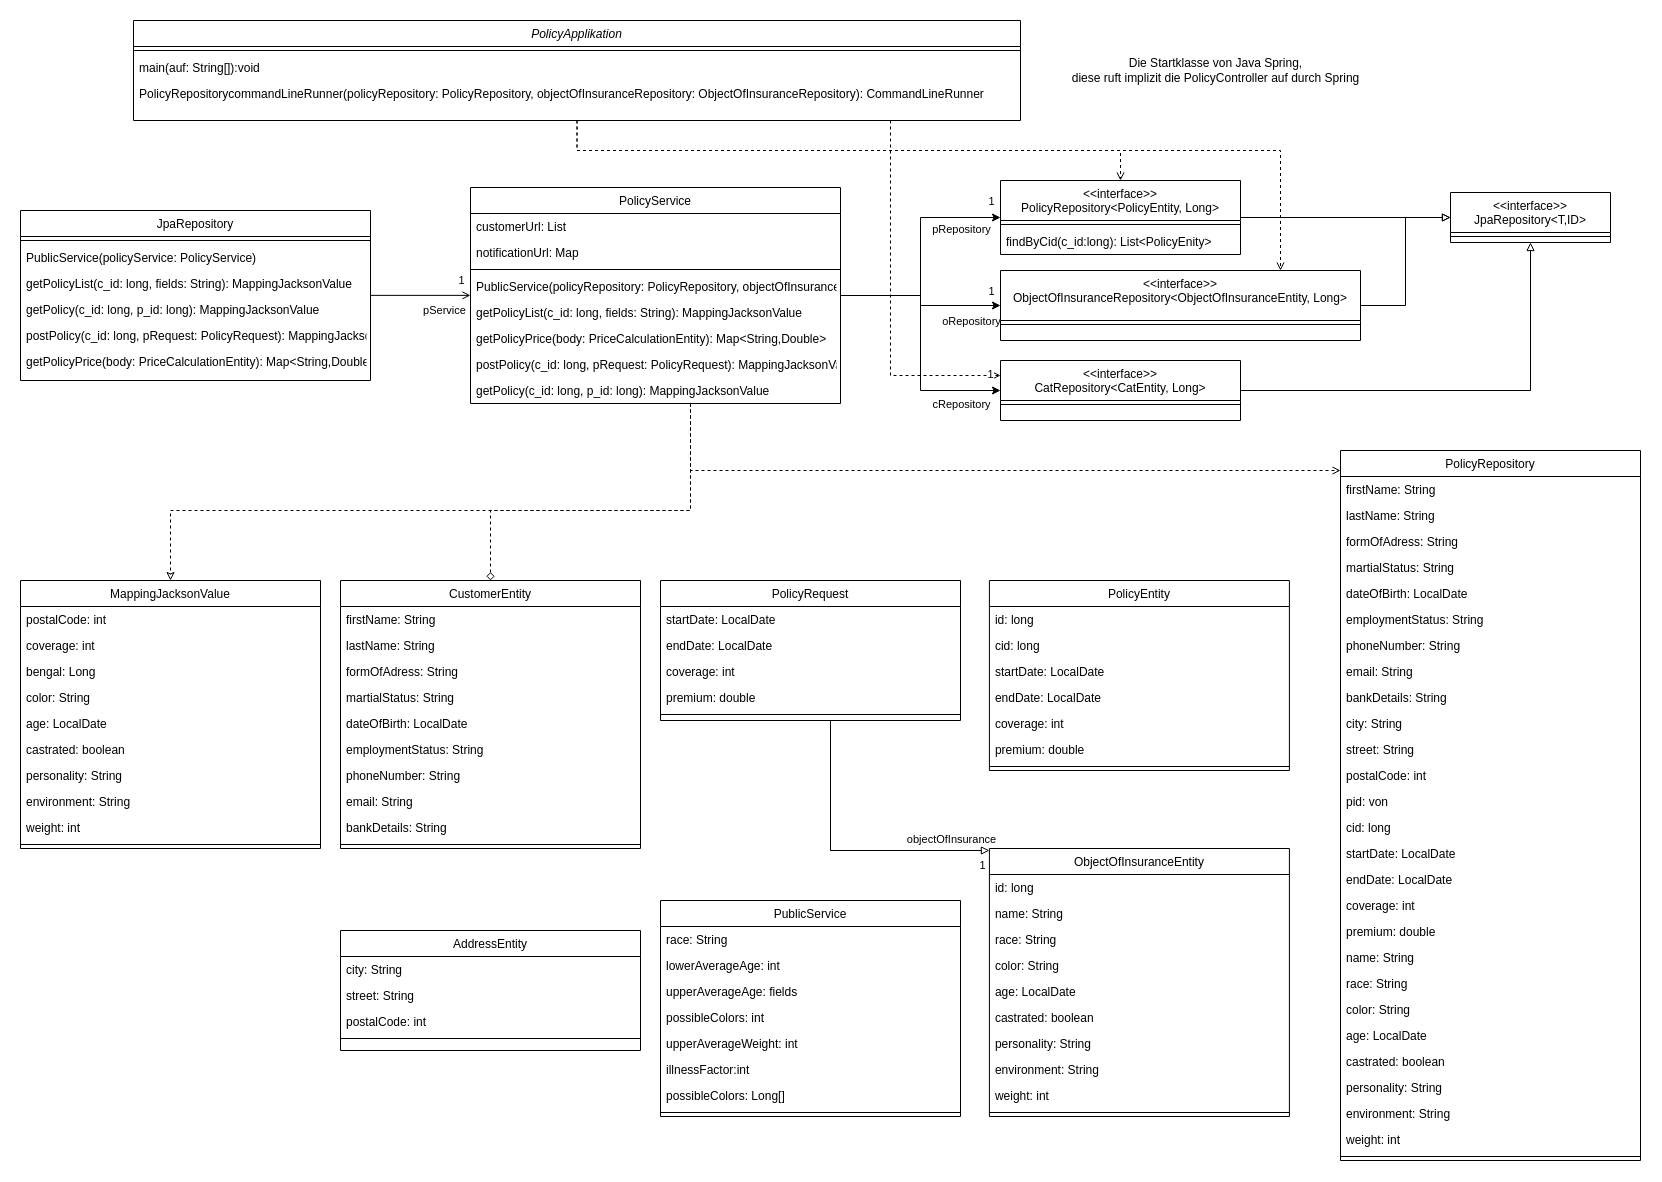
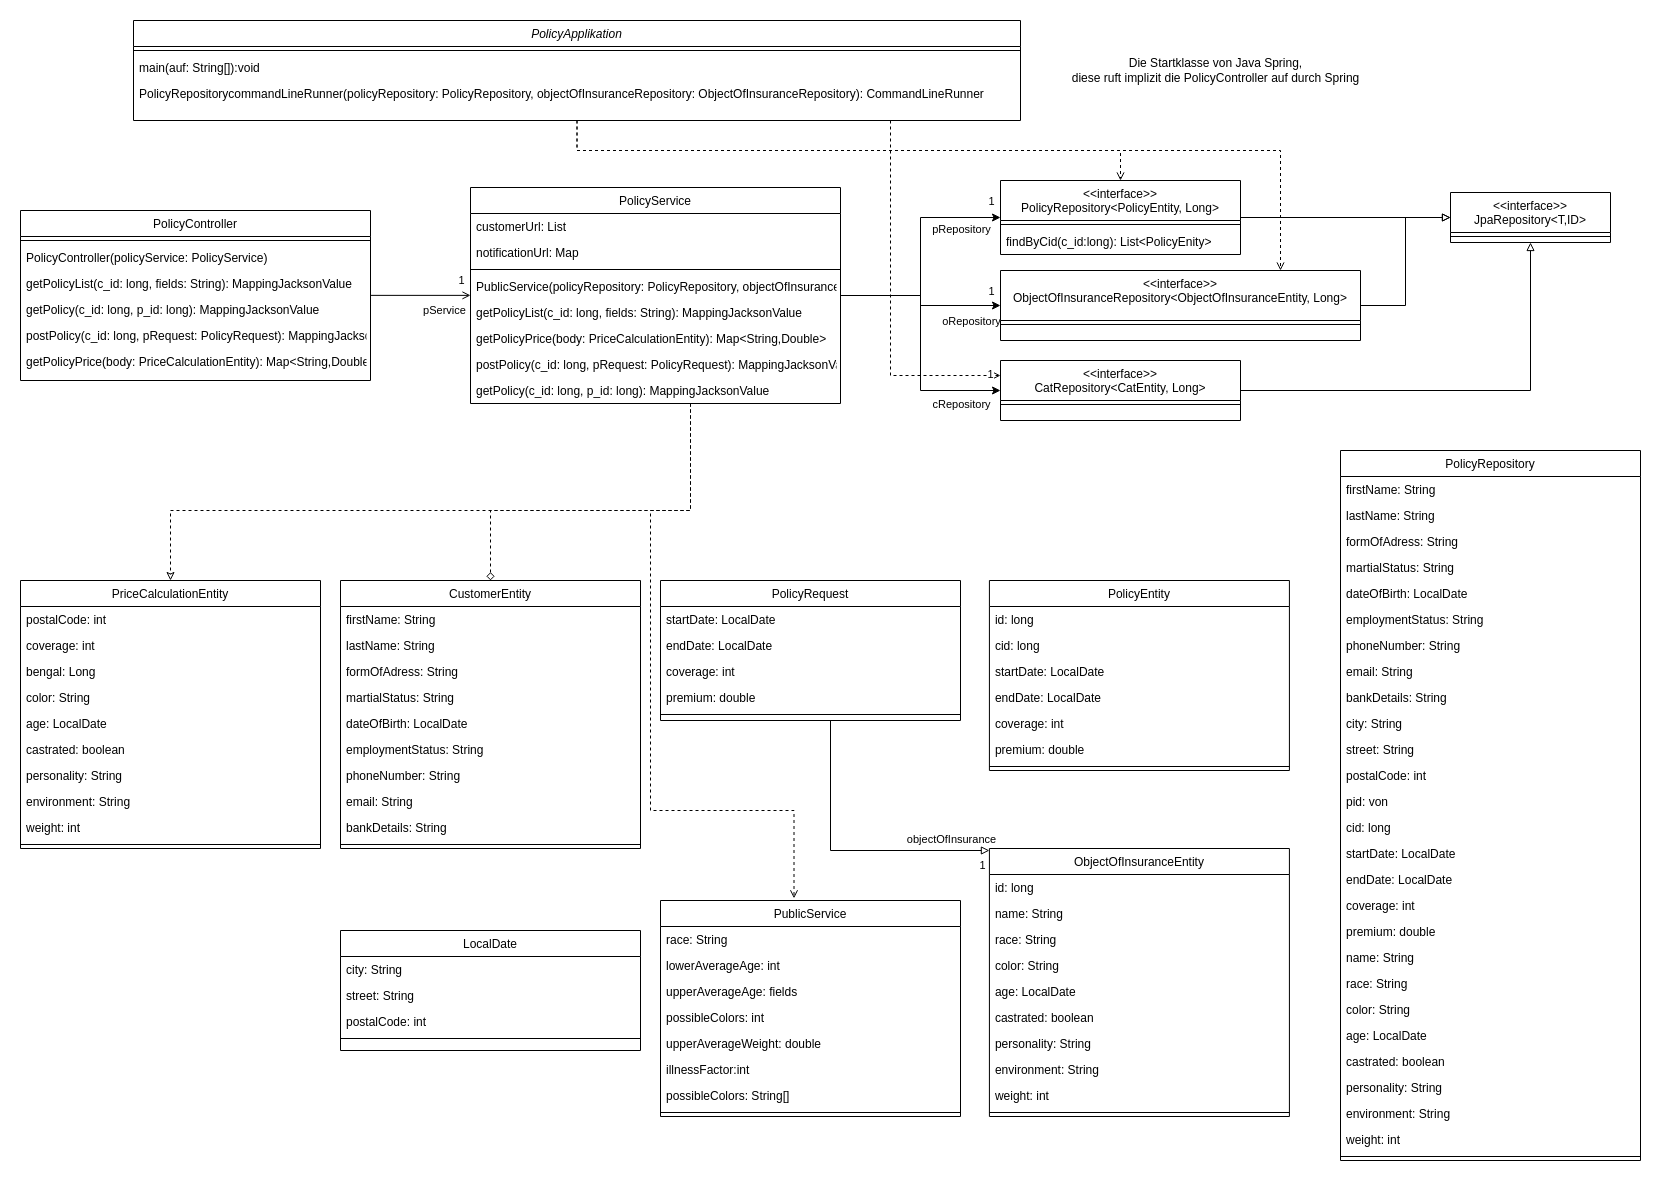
(195, 224) -> (195, 224)
(153, 258) -> (162, 258)
(1015, 471) -> none
(170, 594) -> (170, 594)
none -> (651, 775)
(490, 944) -> (490, 944)
(737, 1044) -> (747, 1044)
(732, 1096) -> (737, 1096)
